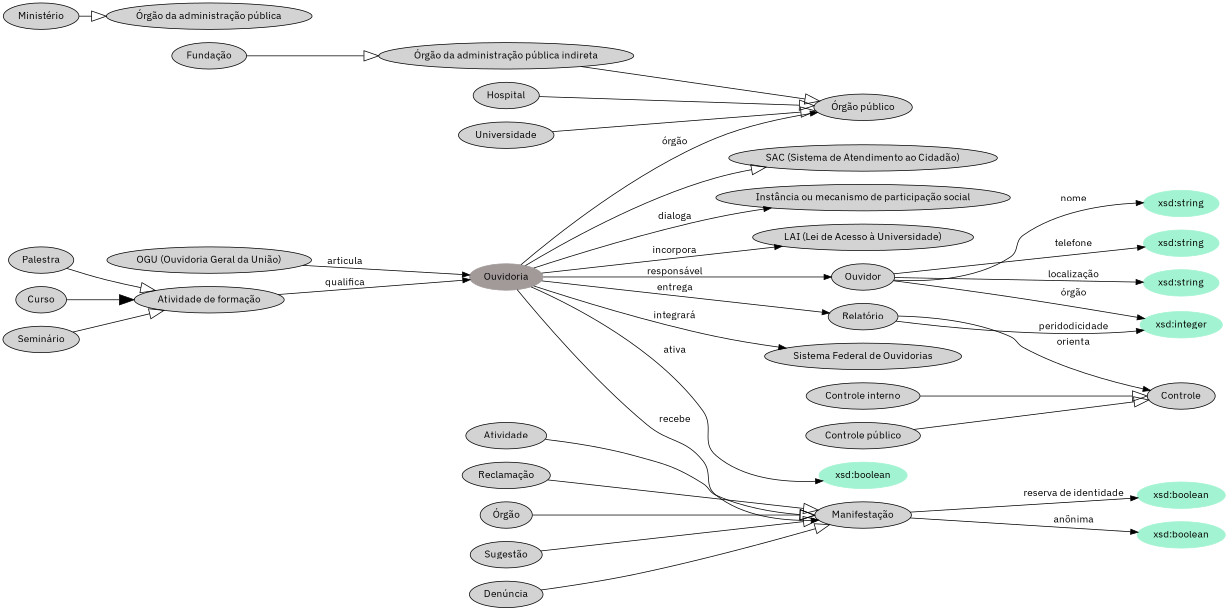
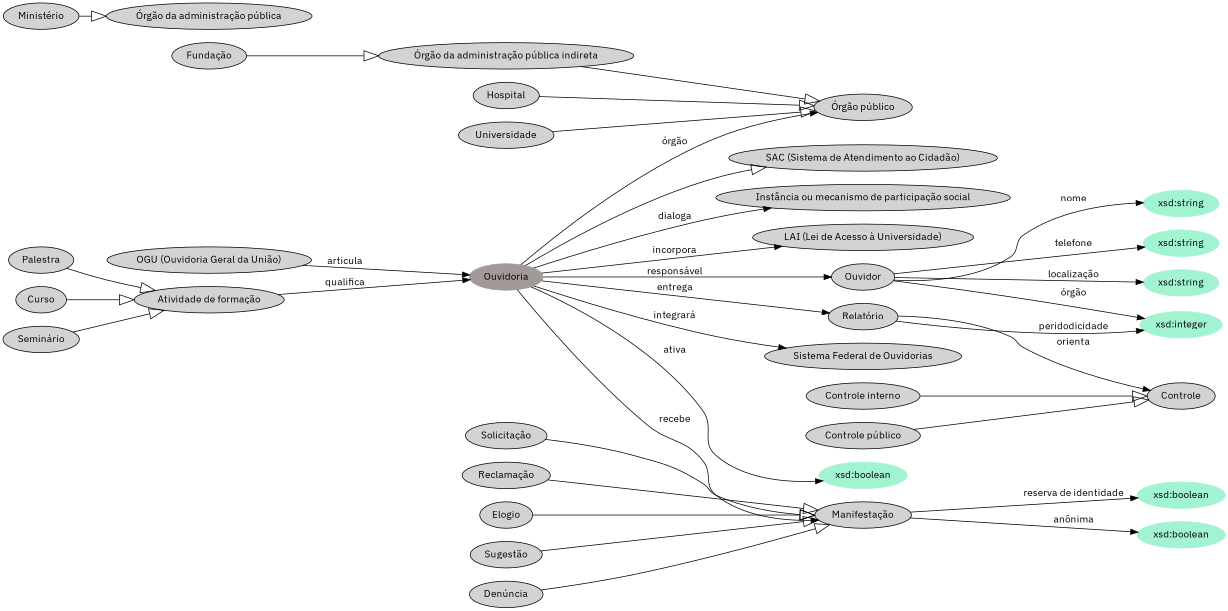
(93, 300) -> (93, 300)
(506, 436) -> (506, 436)
(506, 515) -> (506, 515)
